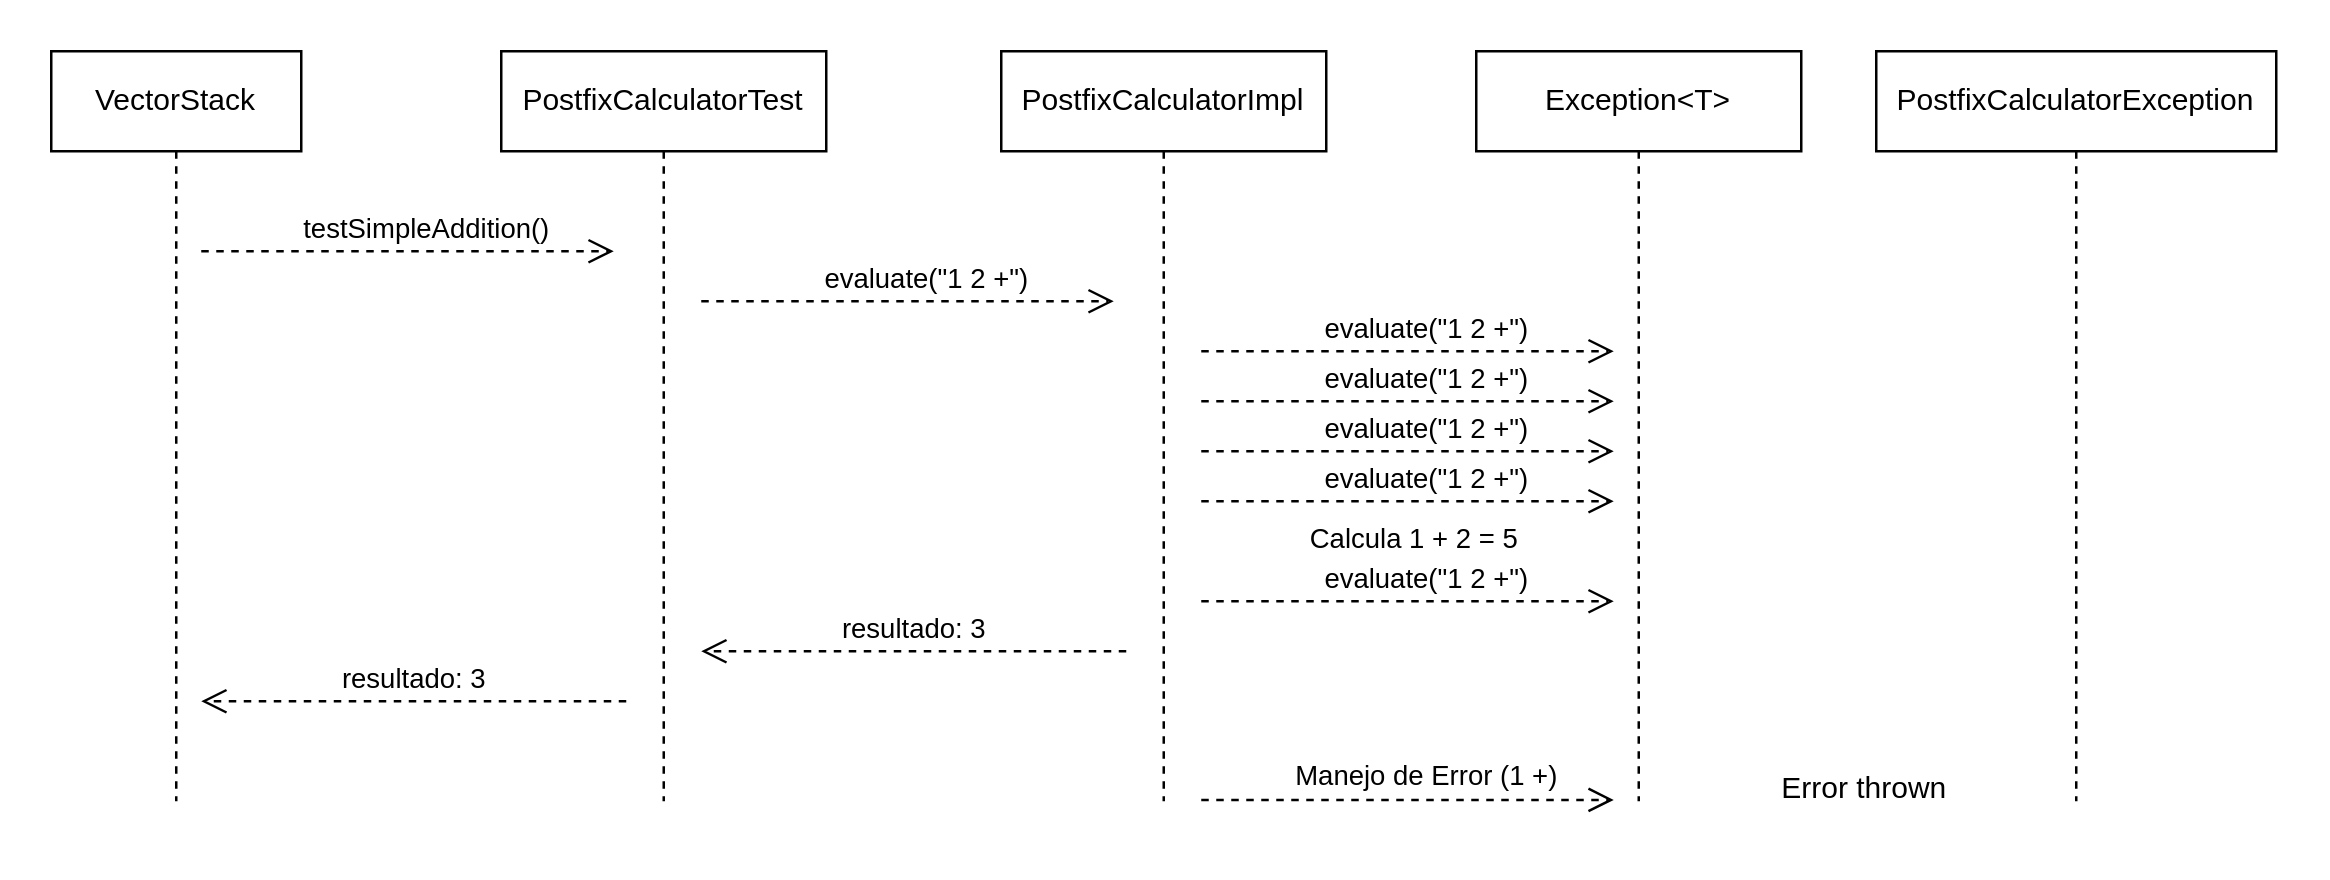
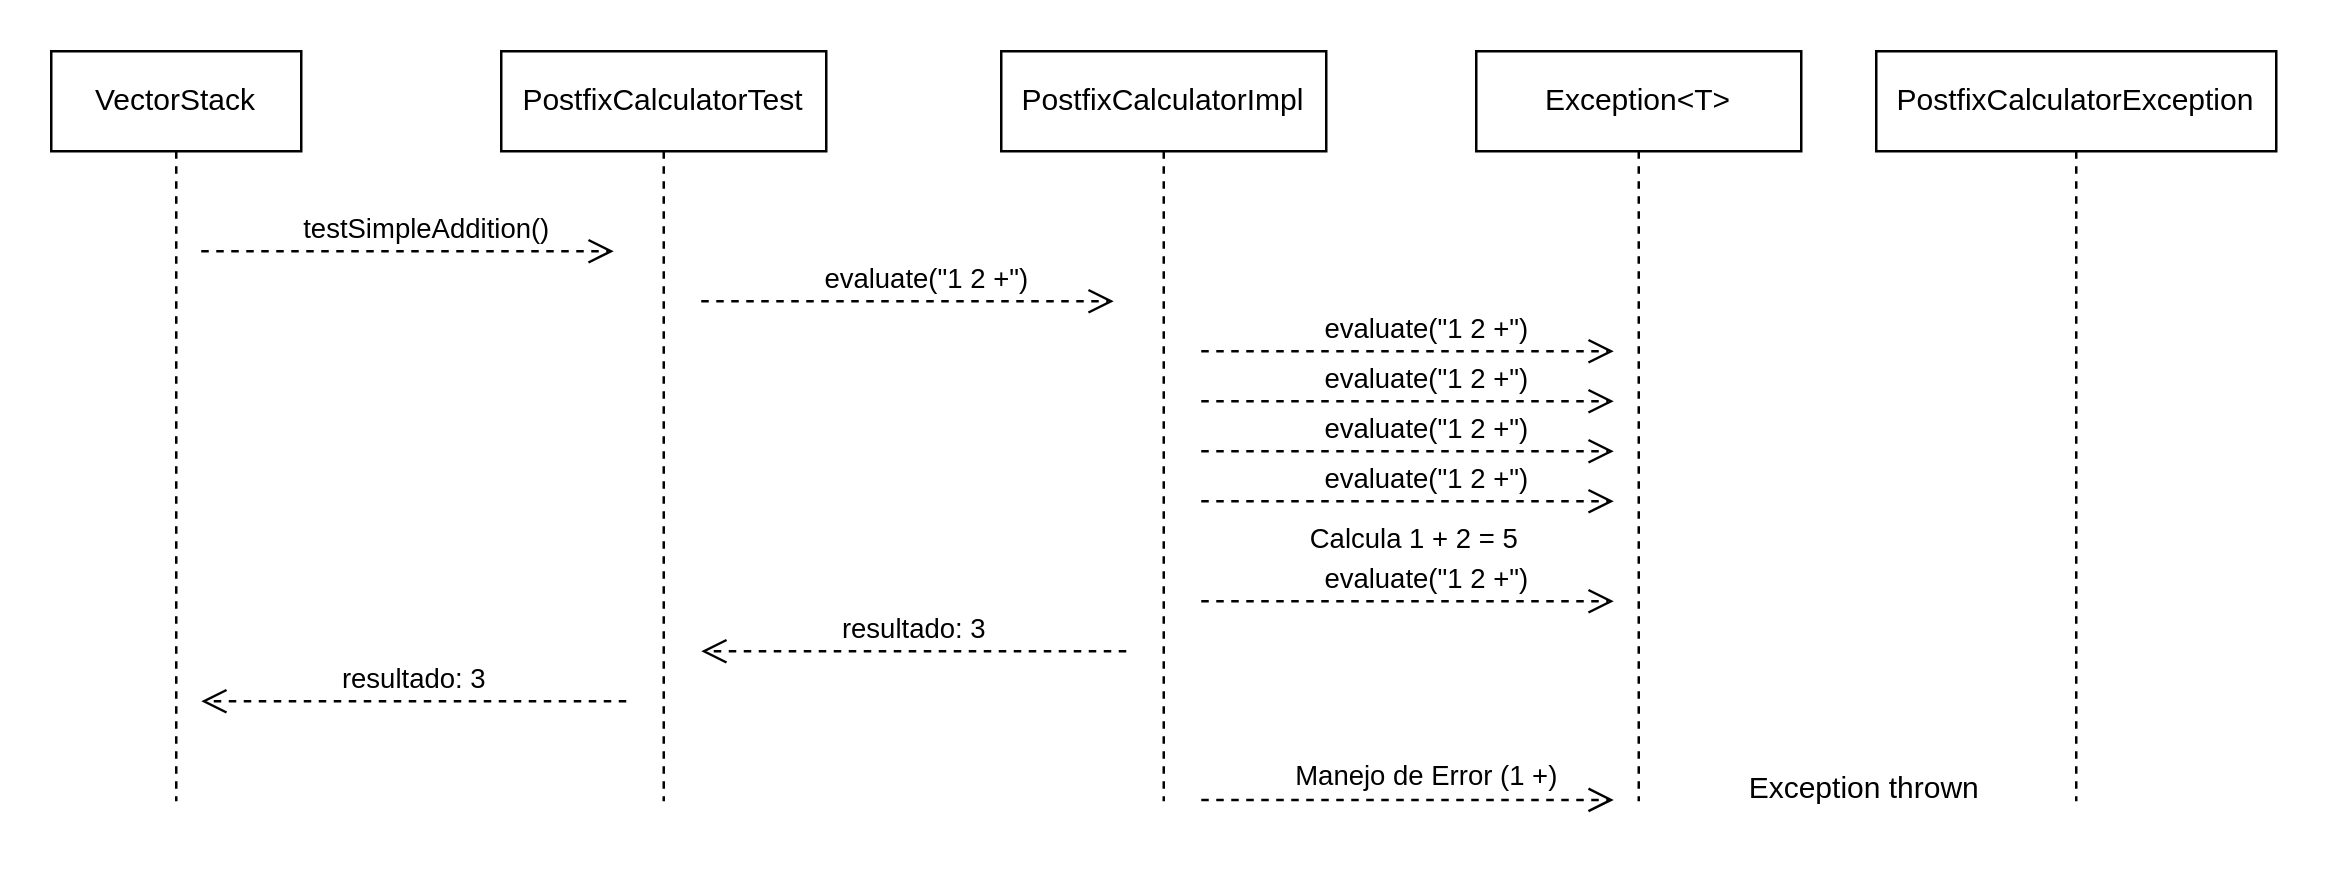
(1865, 789) -> (1865, 789)
